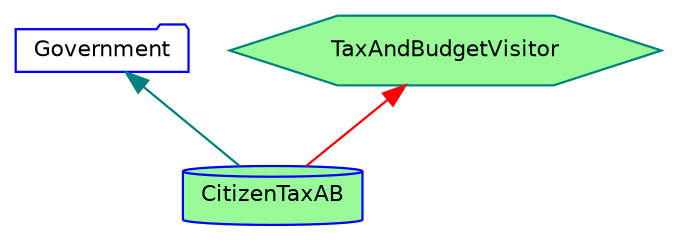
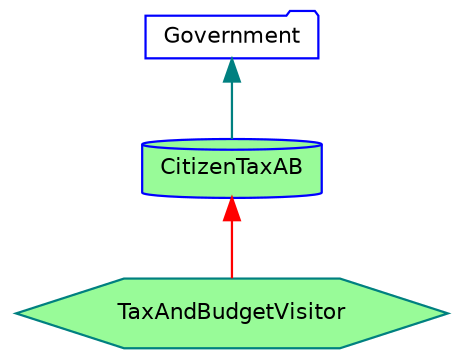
(347, 133) -> (232, 249)
